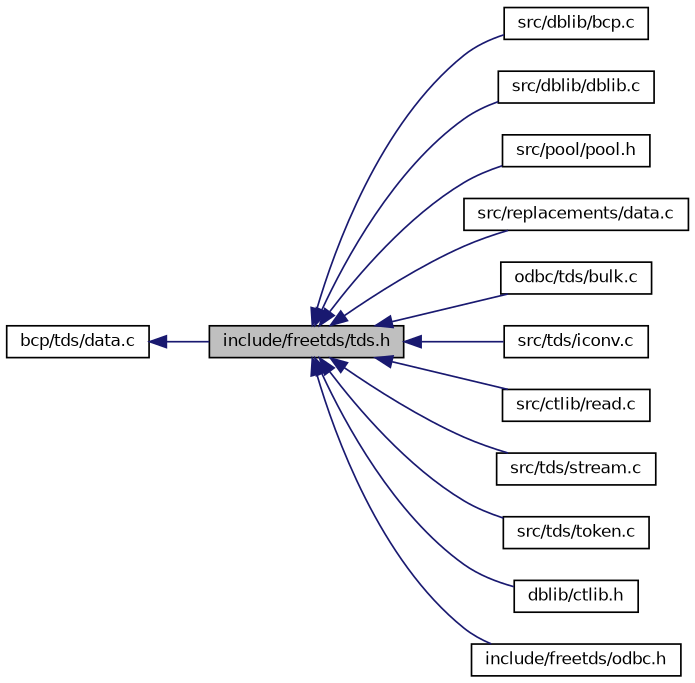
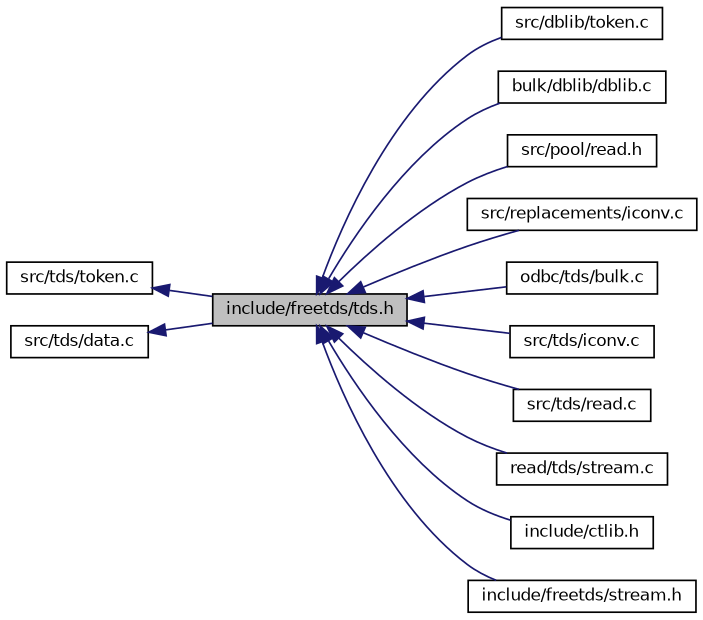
(576, 23) -> (582, 23)
(576, 87) -> (582, 87)
(576, 151) -> (582, 151)
(576, 214) -> (582, 214)
(78, 342) -> (80, 342)
(576, 405) -> (582, 405)
(407, 457) -> (191, 293)
(576, 469) -> (582, 469)
(576, 596) -> (582, 533)
(576, 660) -> (582, 596)
